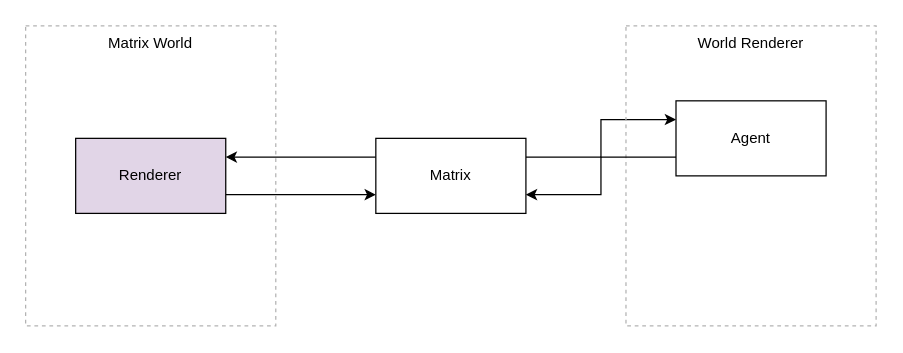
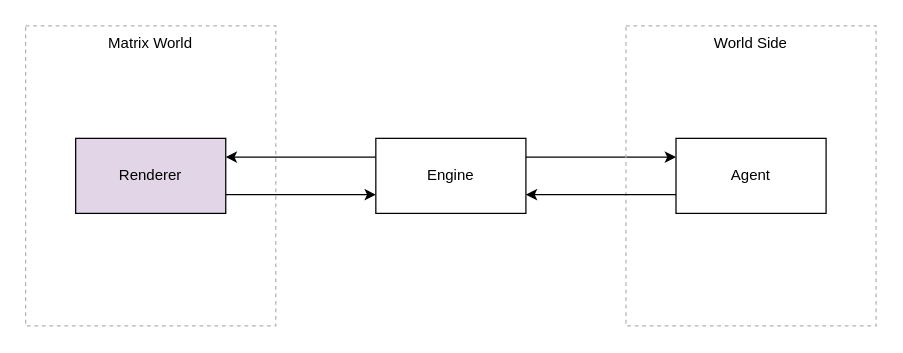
(751, 43) -> (751, 43)
(751, 138) -> (751, 176)
(451, 176) -> (451, 176)
